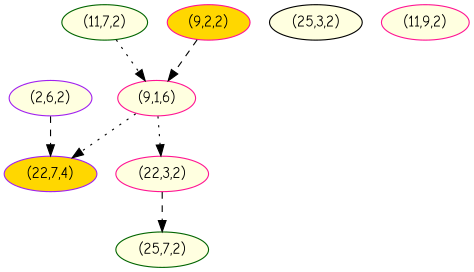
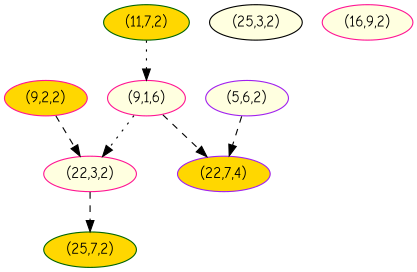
(105, 22) -> (146, 22)
(425, 22) -> (368, 22)
(186, 56) -> (65, 131)
(51, 98) -> (247, 98)
(109, 133) -> (181, 132)
(162, 250) -> (90, 250)
